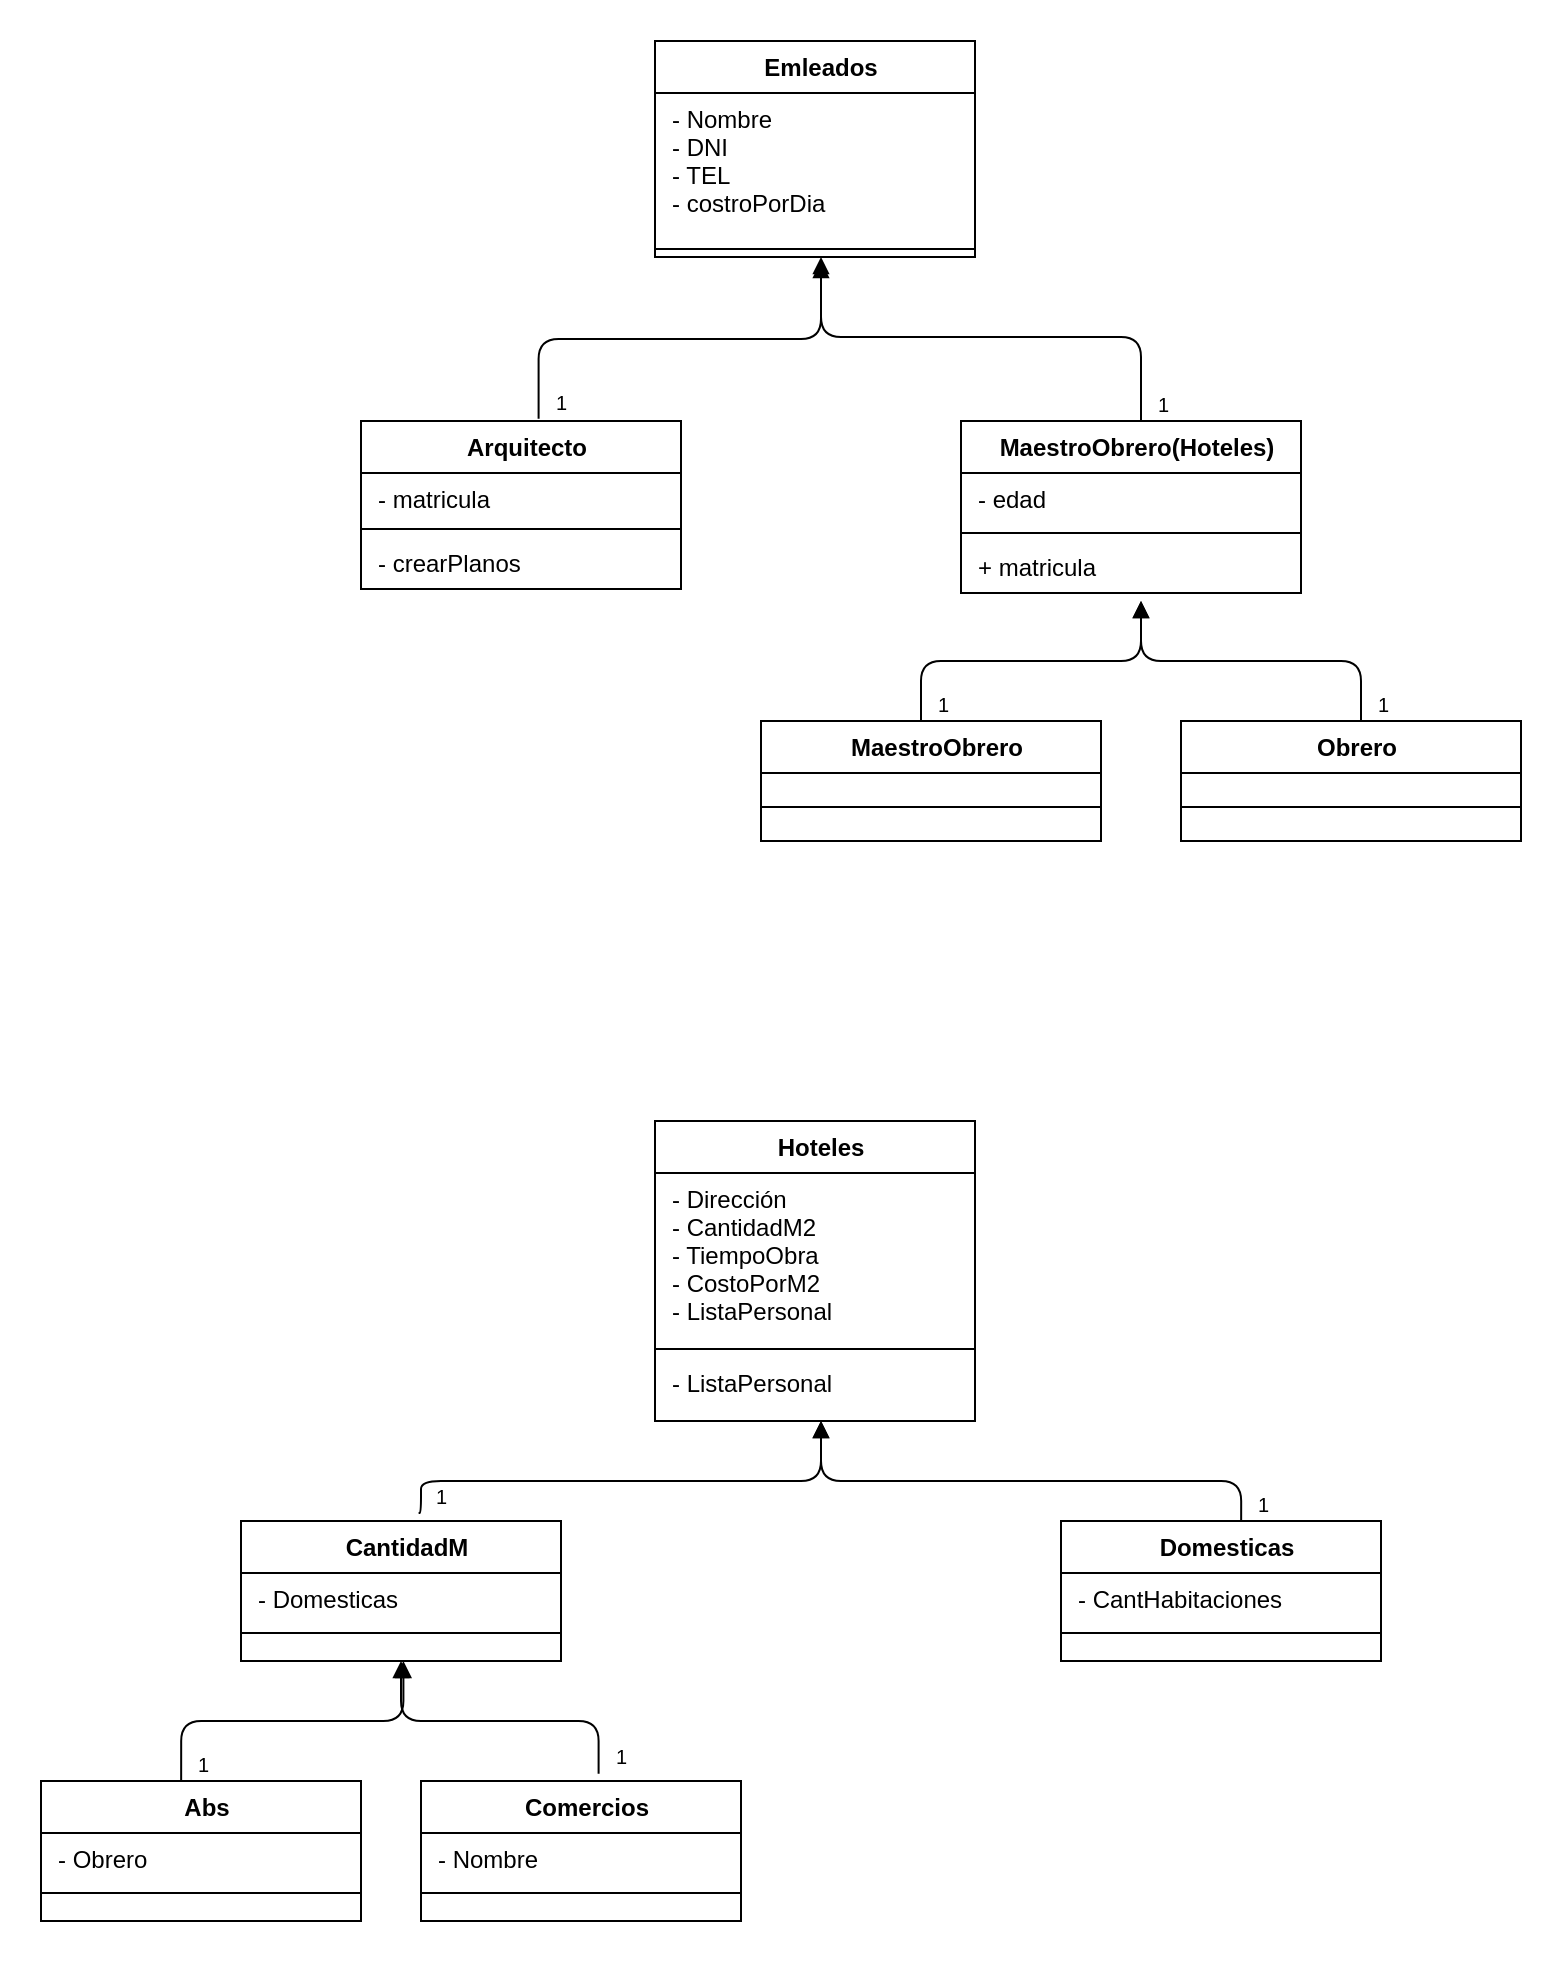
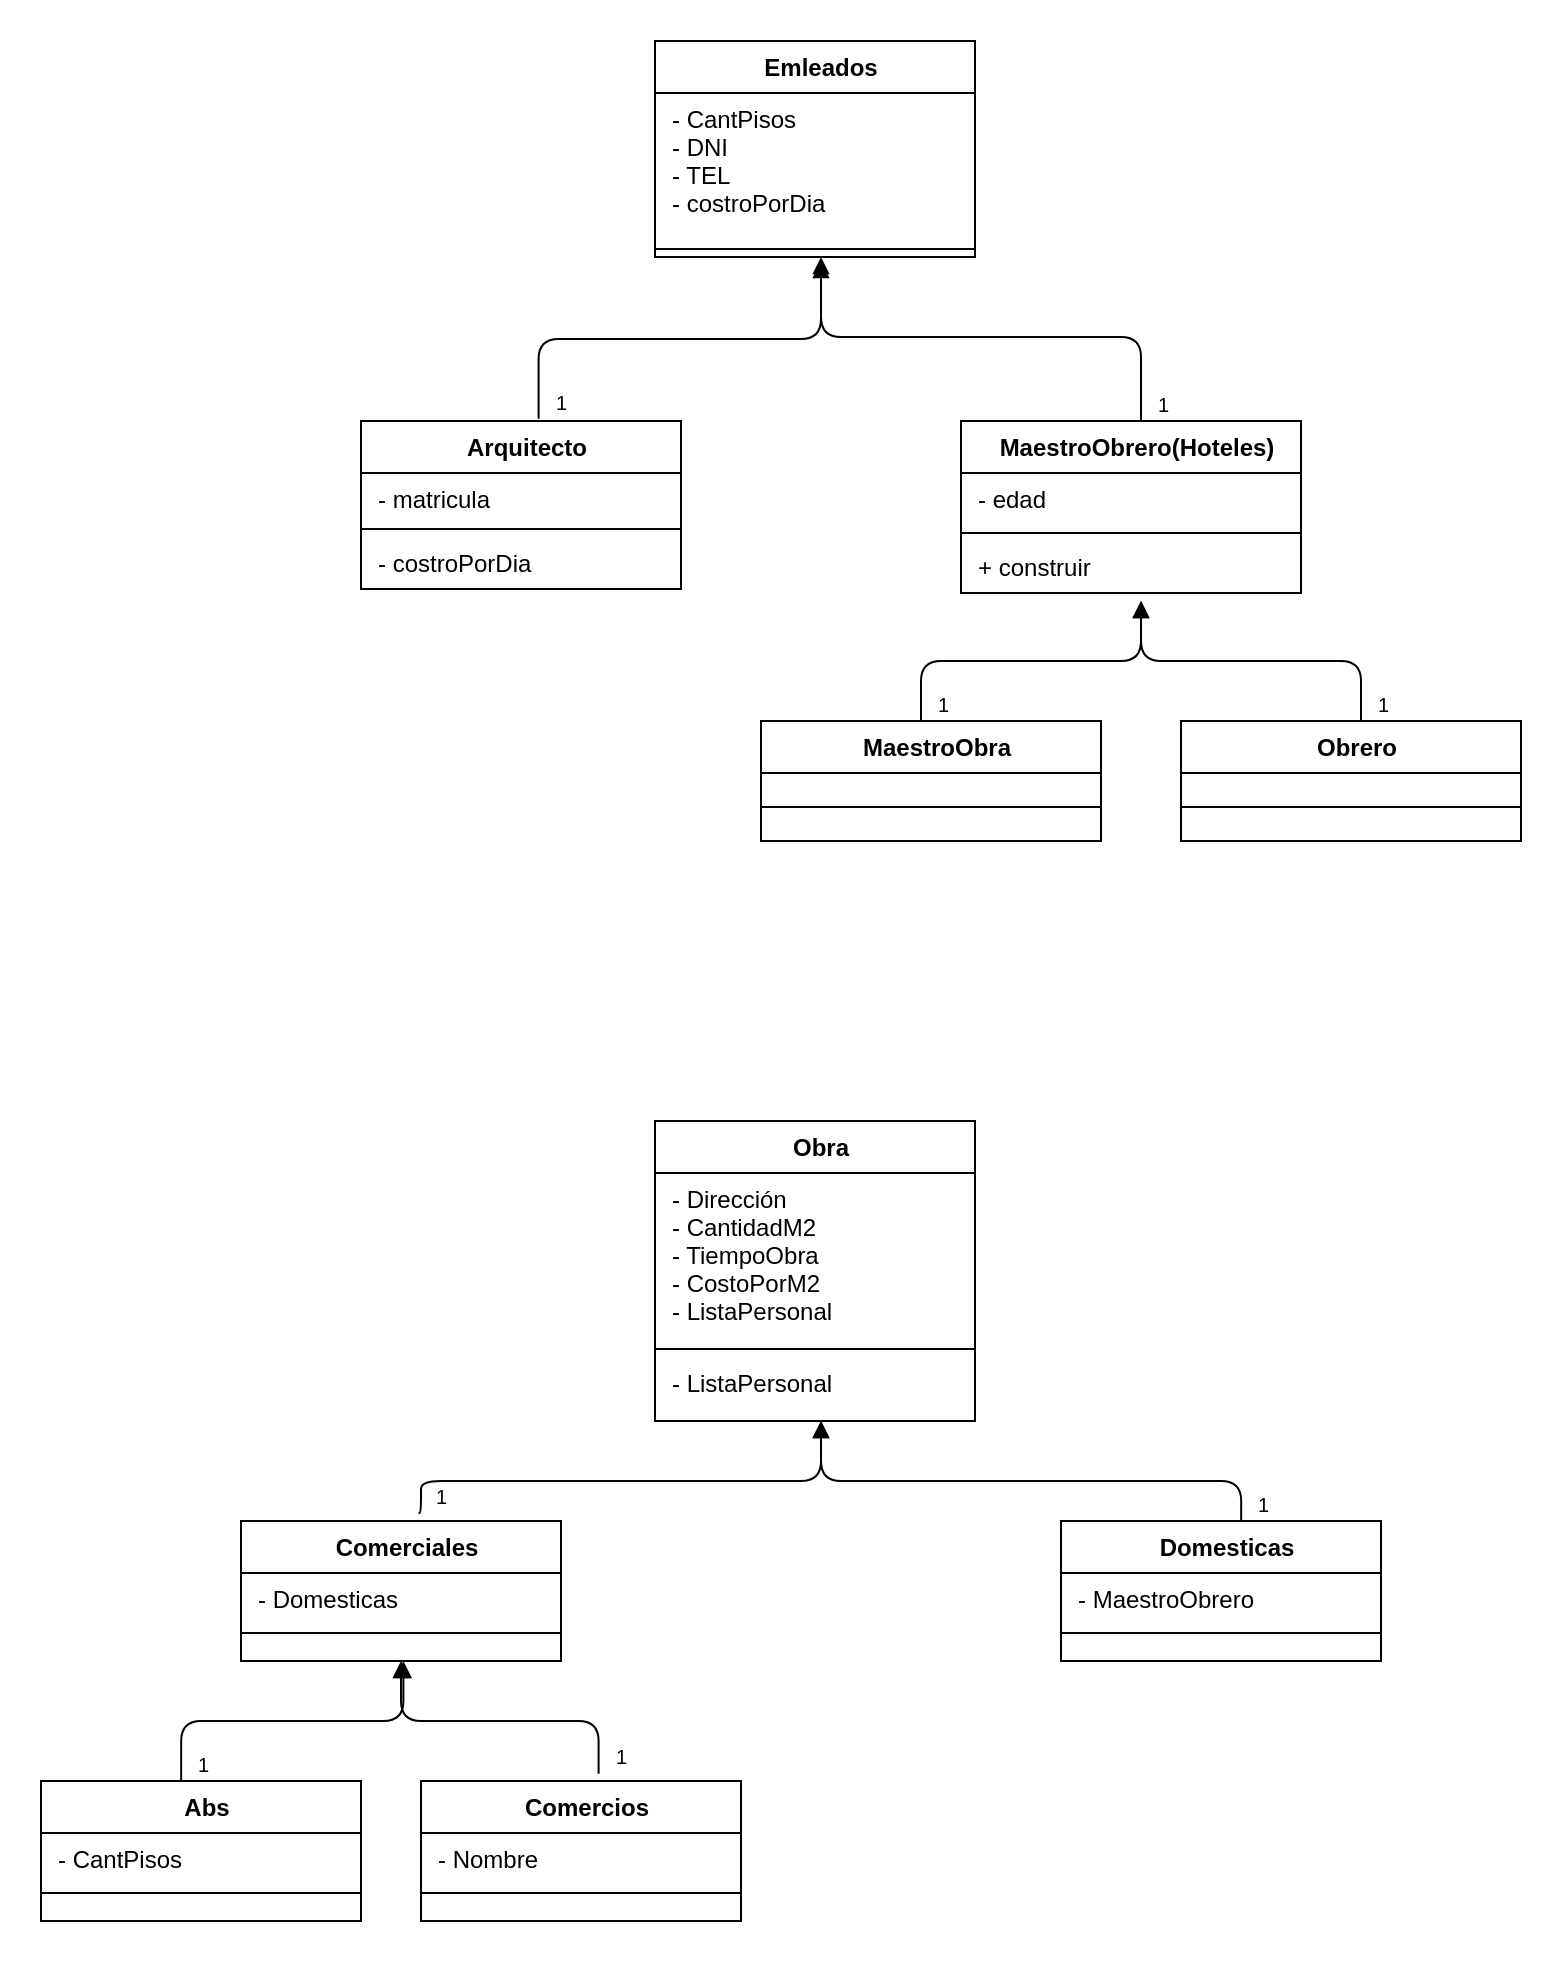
(723, 120) -> (740, 120)
(459, 564) -> (466, 564)
(1043, 568) -> (1046, 568)
(937, 748) -> (937, 748)
(821, 1148) -> (821, 1148)
(407, 1548) -> (407, 1548)
(1190, 1600) -> (1176, 1600)
(109, 1860) -> (126, 1860)
